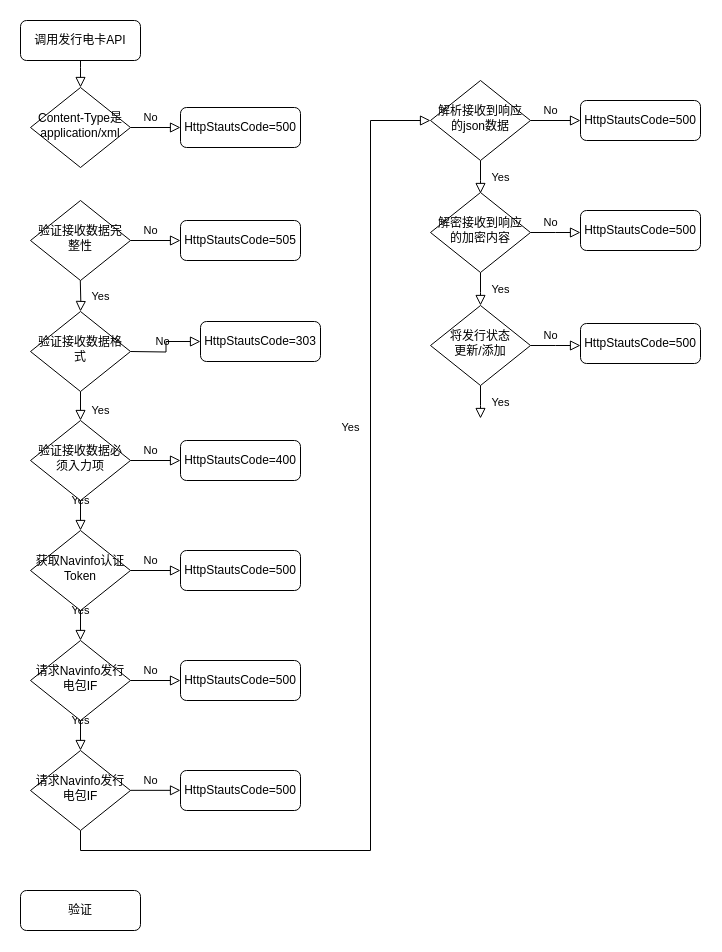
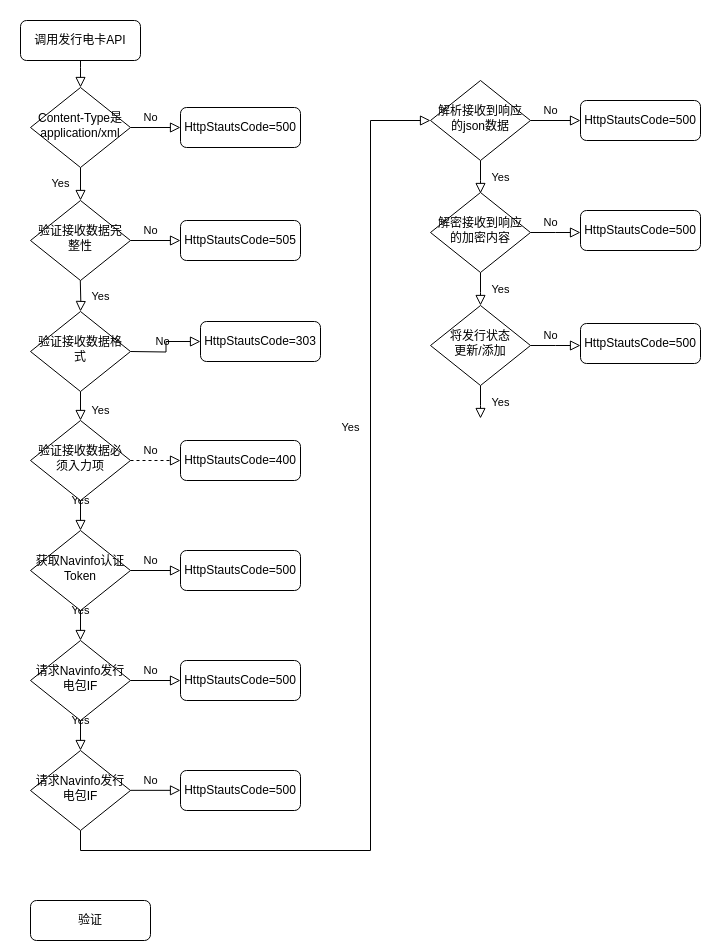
none -> (81, 186)
(150, 461) -> (150, 461)
(81, 911) -> (91, 921)
